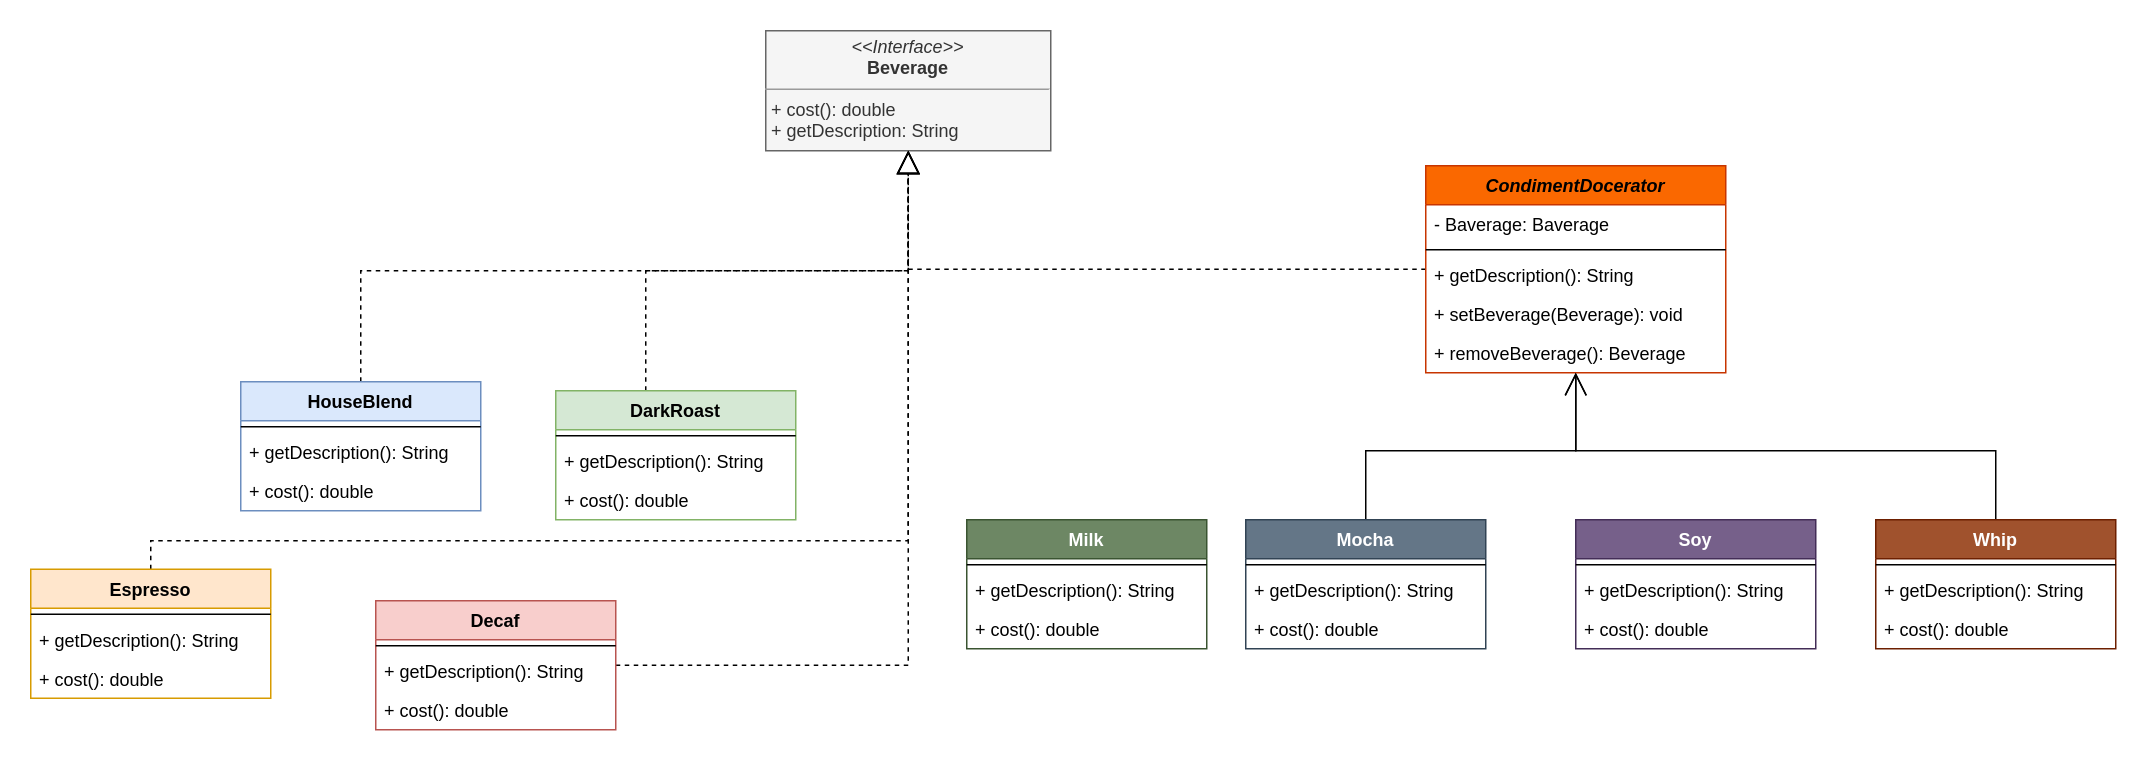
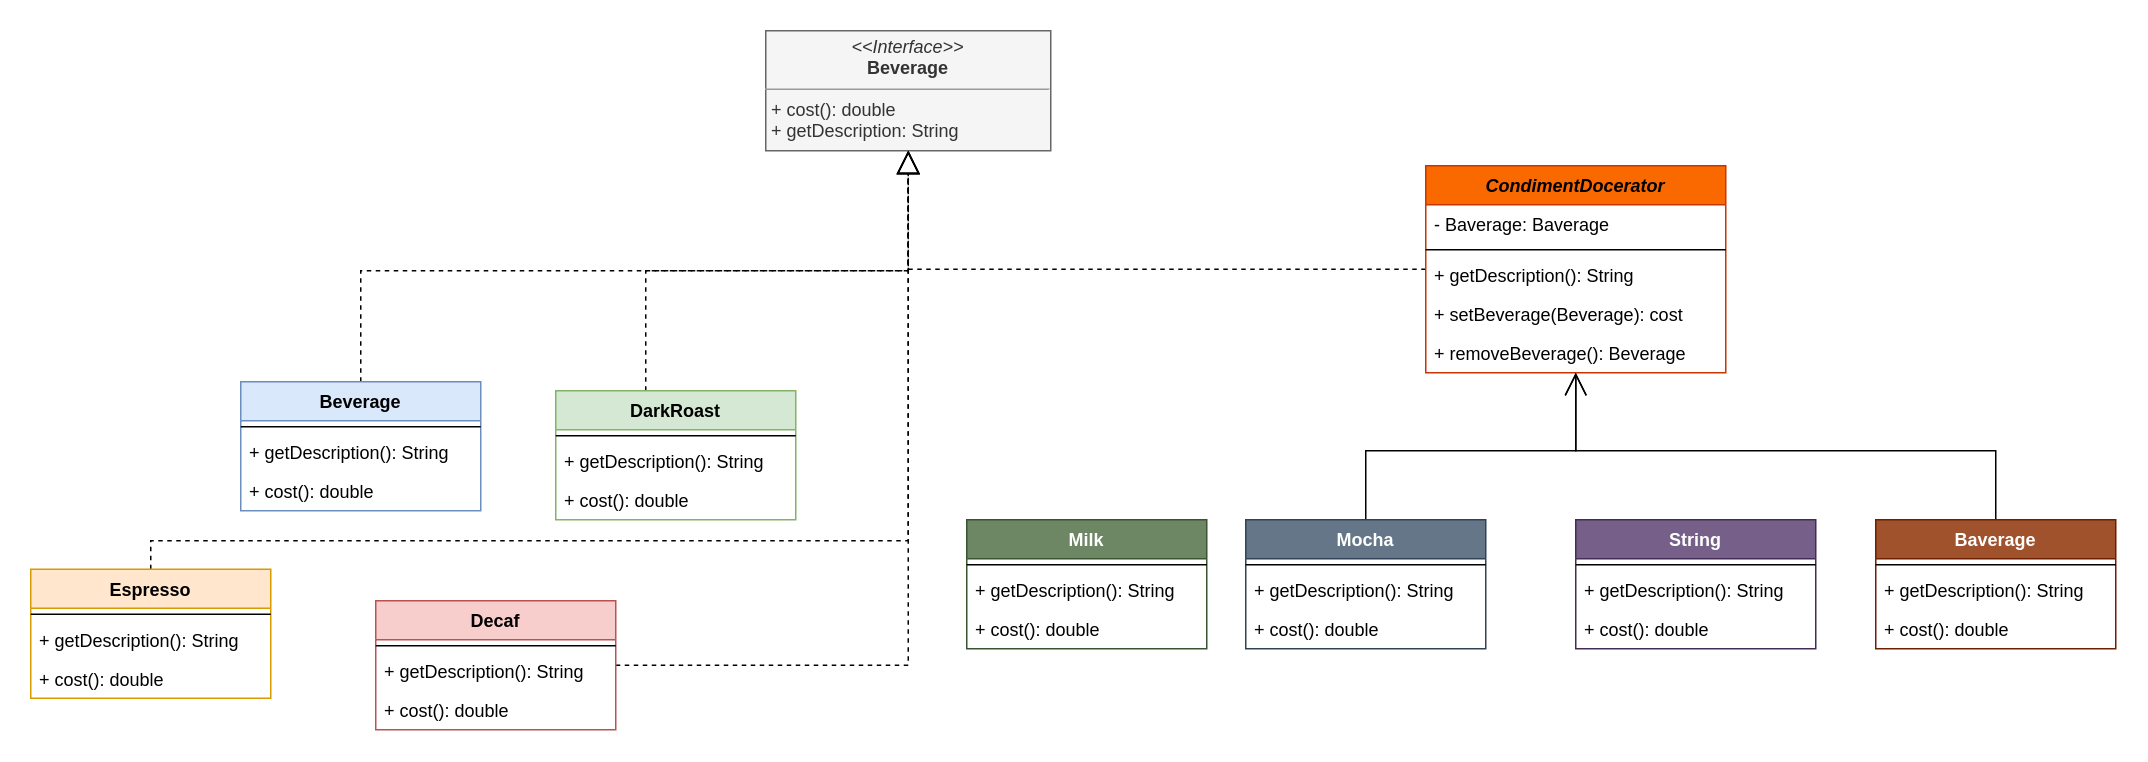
(1571, 315) -> (1573, 315)
(360, 402) -> (360, 402)
(1695, 540) -> (1695, 540)
(1995, 540) -> (1995, 540)
